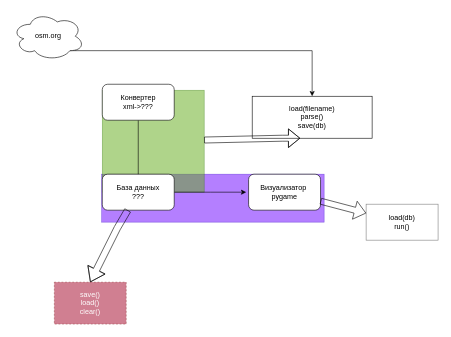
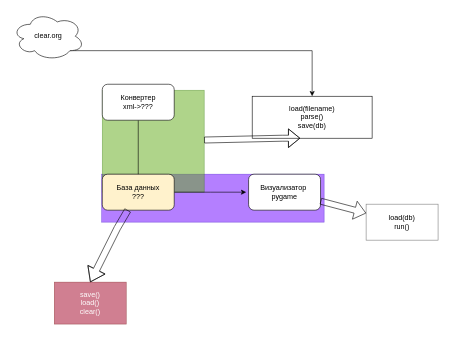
(48, 36) -> (48, 36)
(138, 192) -> (138, 192)
(90, 303) -> (90, 303)
